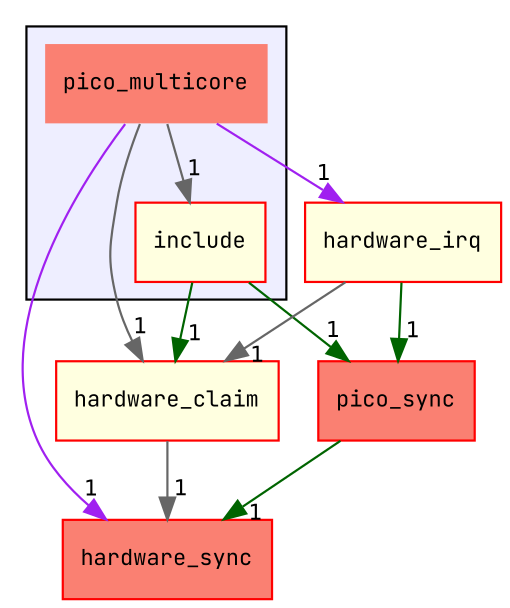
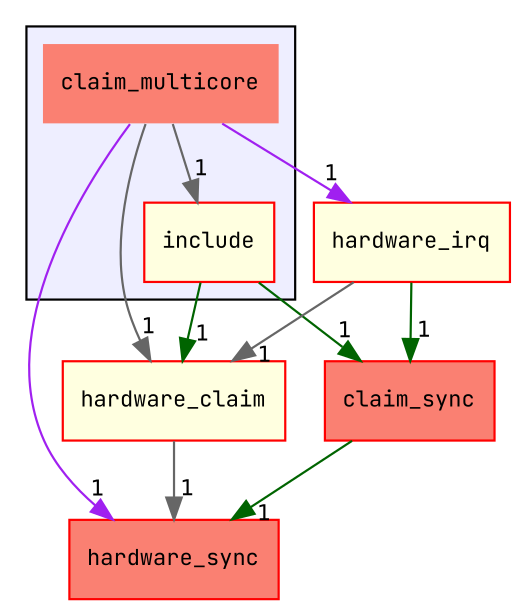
(156, 84) -> (161, 84)
(396, 401) -> (410, 401)
